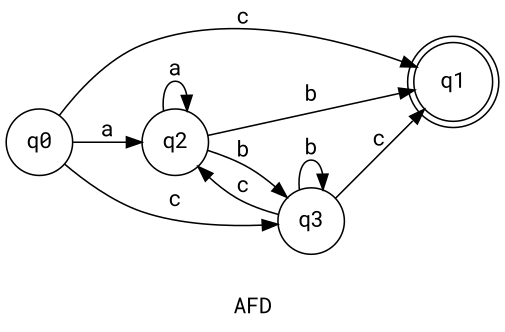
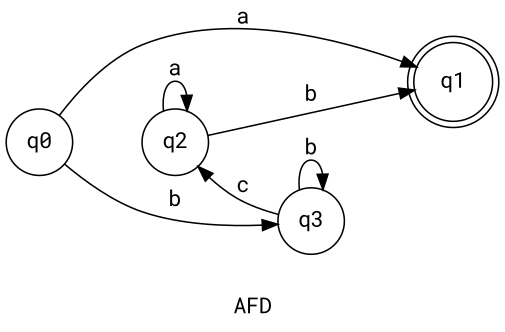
(243, 18) -> (243, 18)
(100, 142) -> none
(374, 159) -> none
(244, 165) -> none
(175, 200) -> (175, 200)
